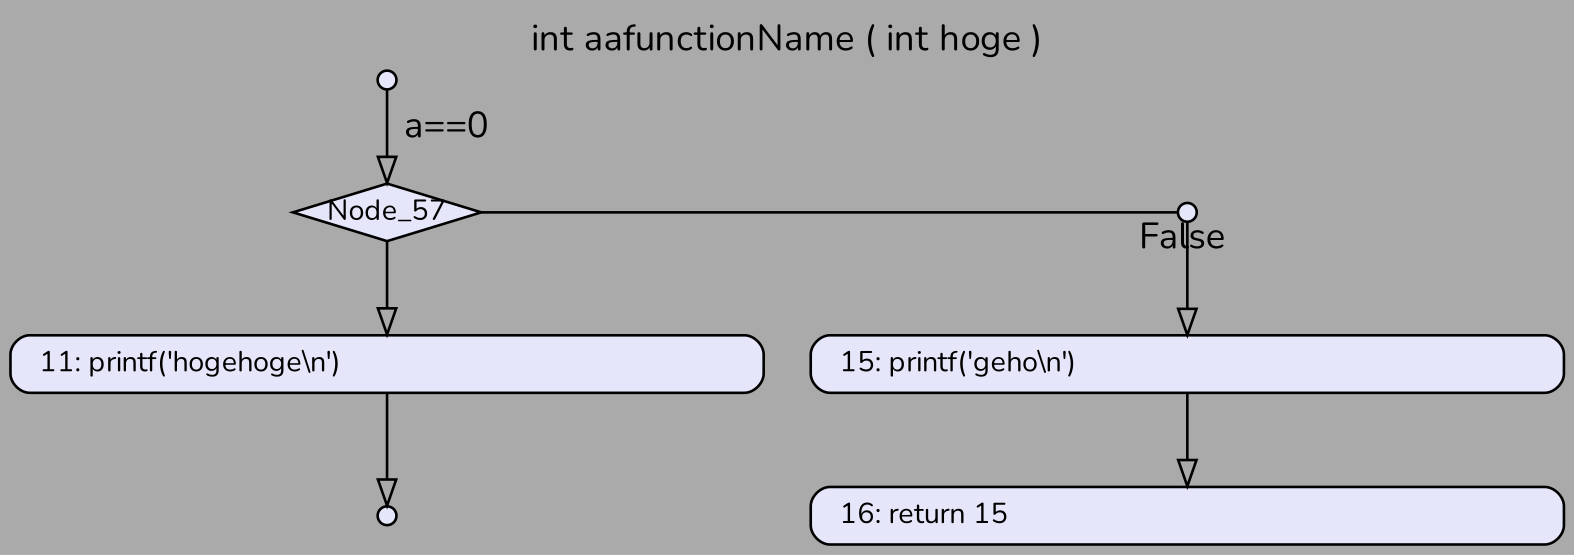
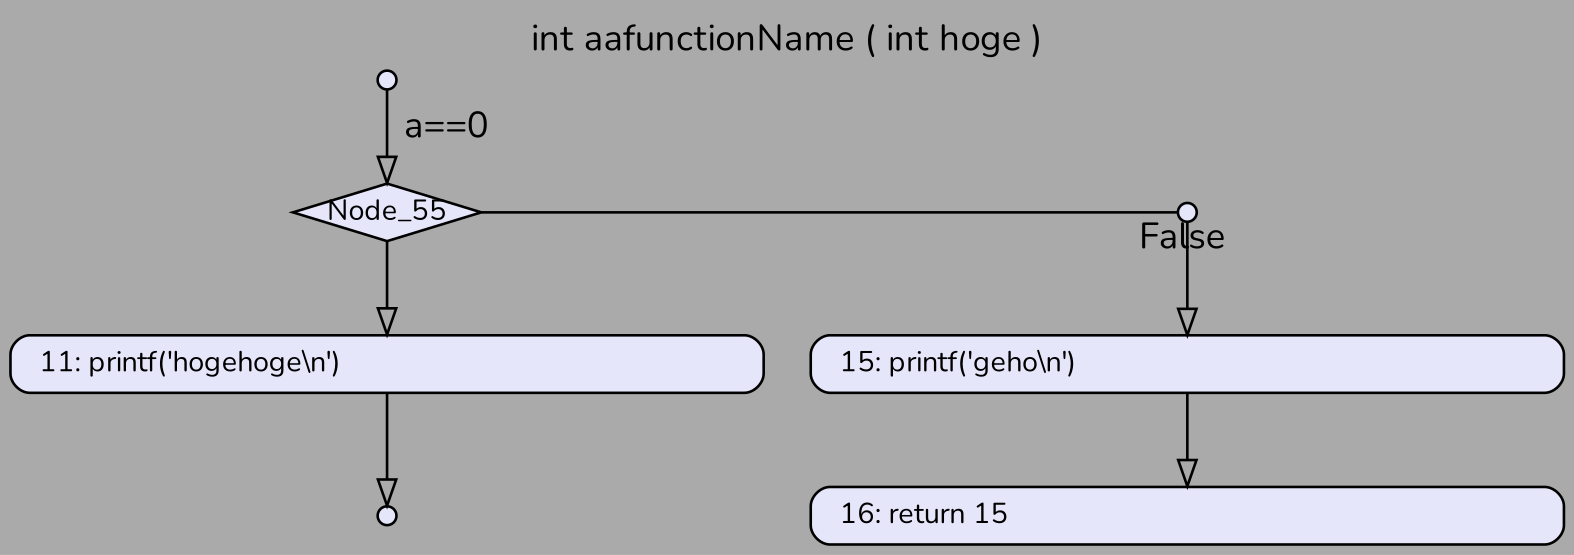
(387, 212) -> (387, 212)
